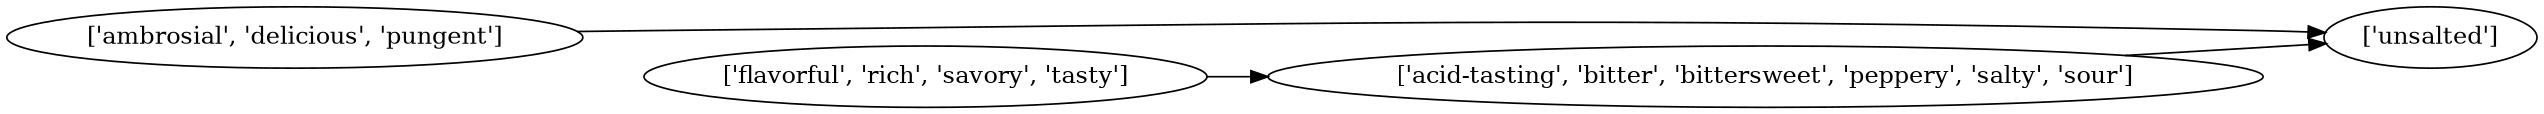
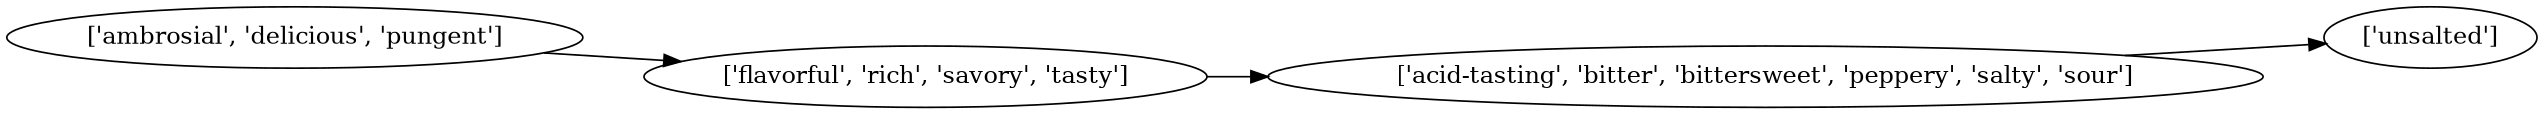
(1443, 23) -> (604, 57)
